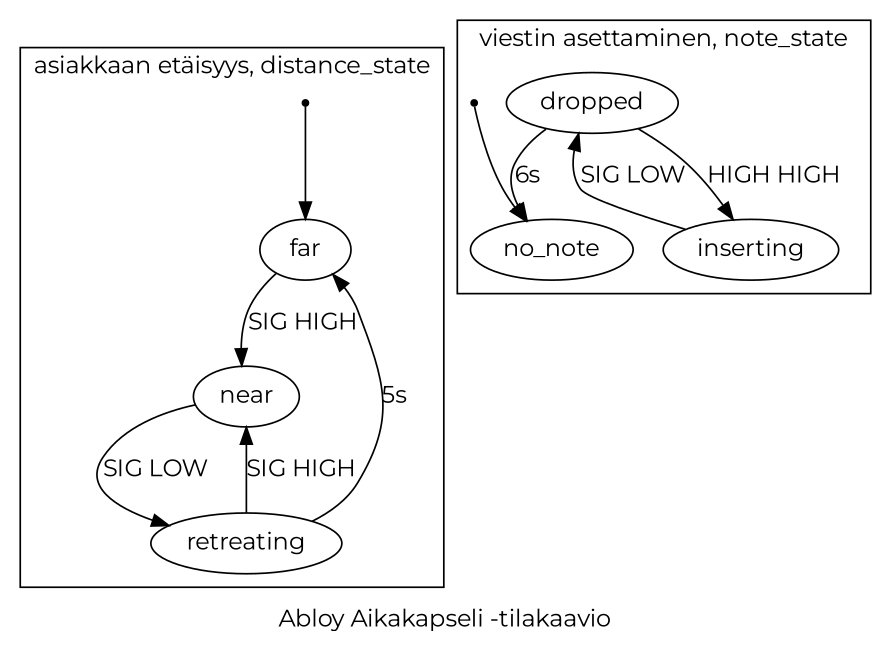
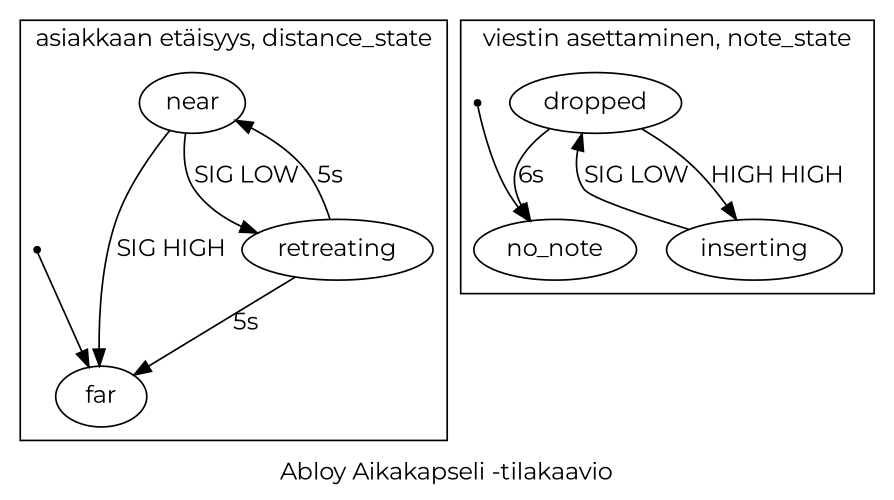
(250, 307) -> (112, 232)
(301, 470) -> (331, 176)
